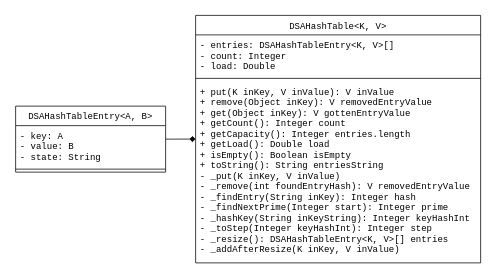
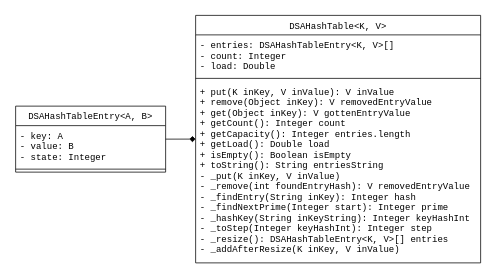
(36, 136) -> (36, 136)
